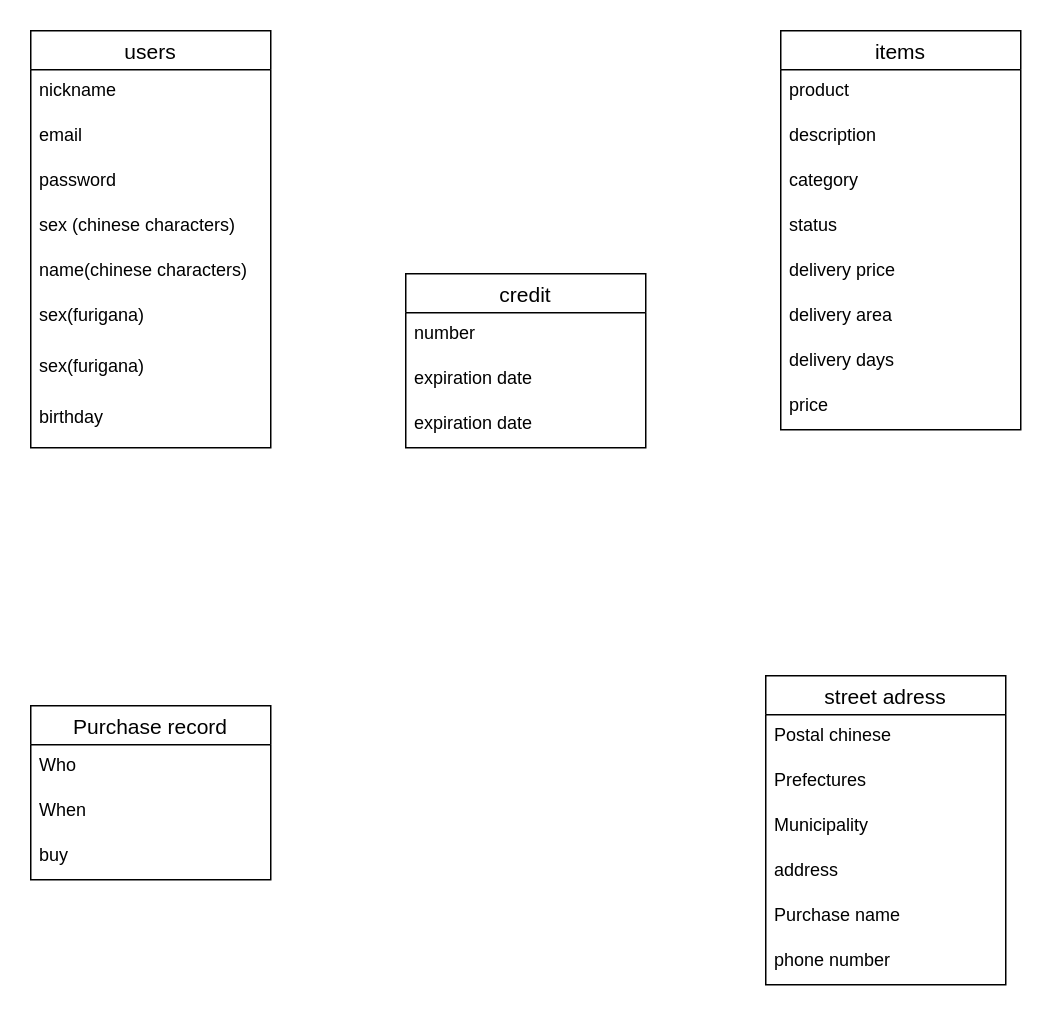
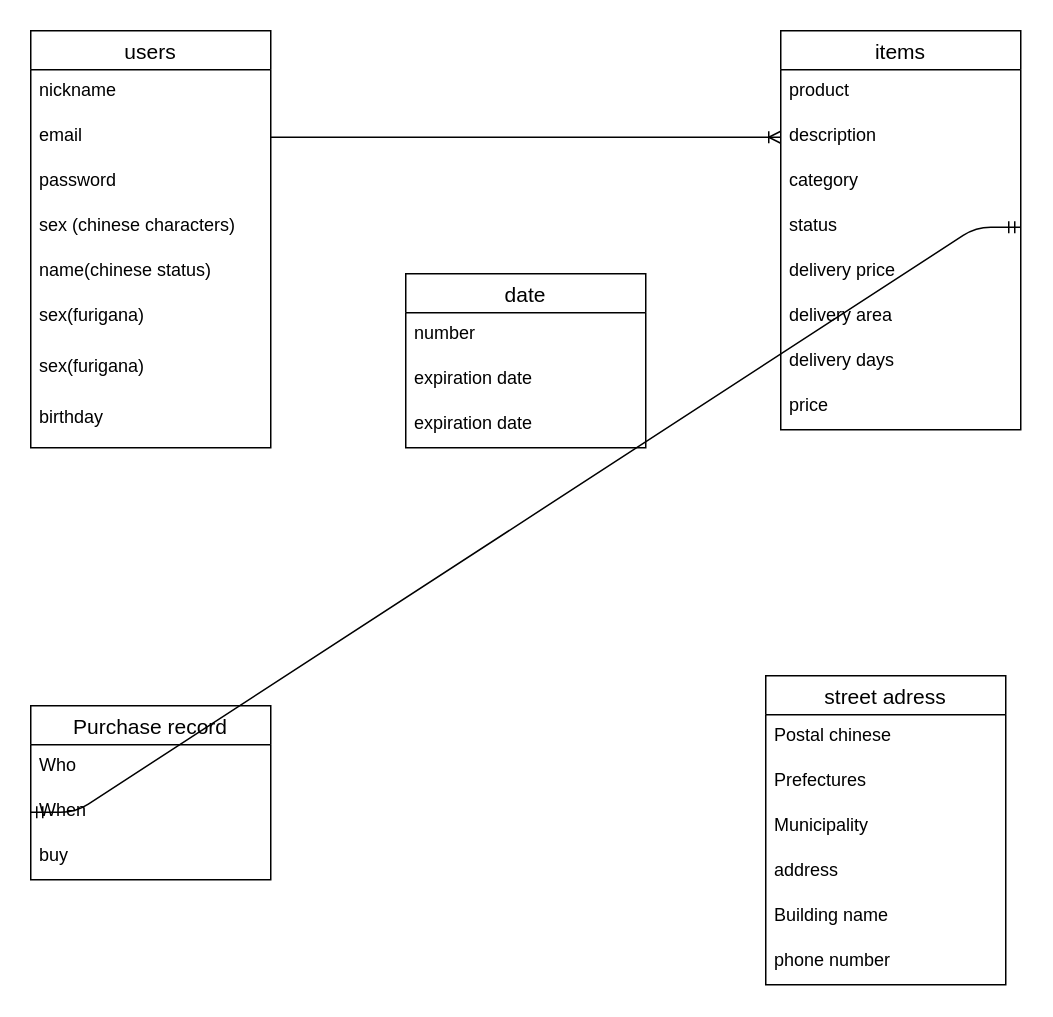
none -> (525, 137)
(155, 270) -> (135, 270)
(525, 295) -> (525, 295)
none -> (341, 640)
(837, 915) -> (830, 915)
